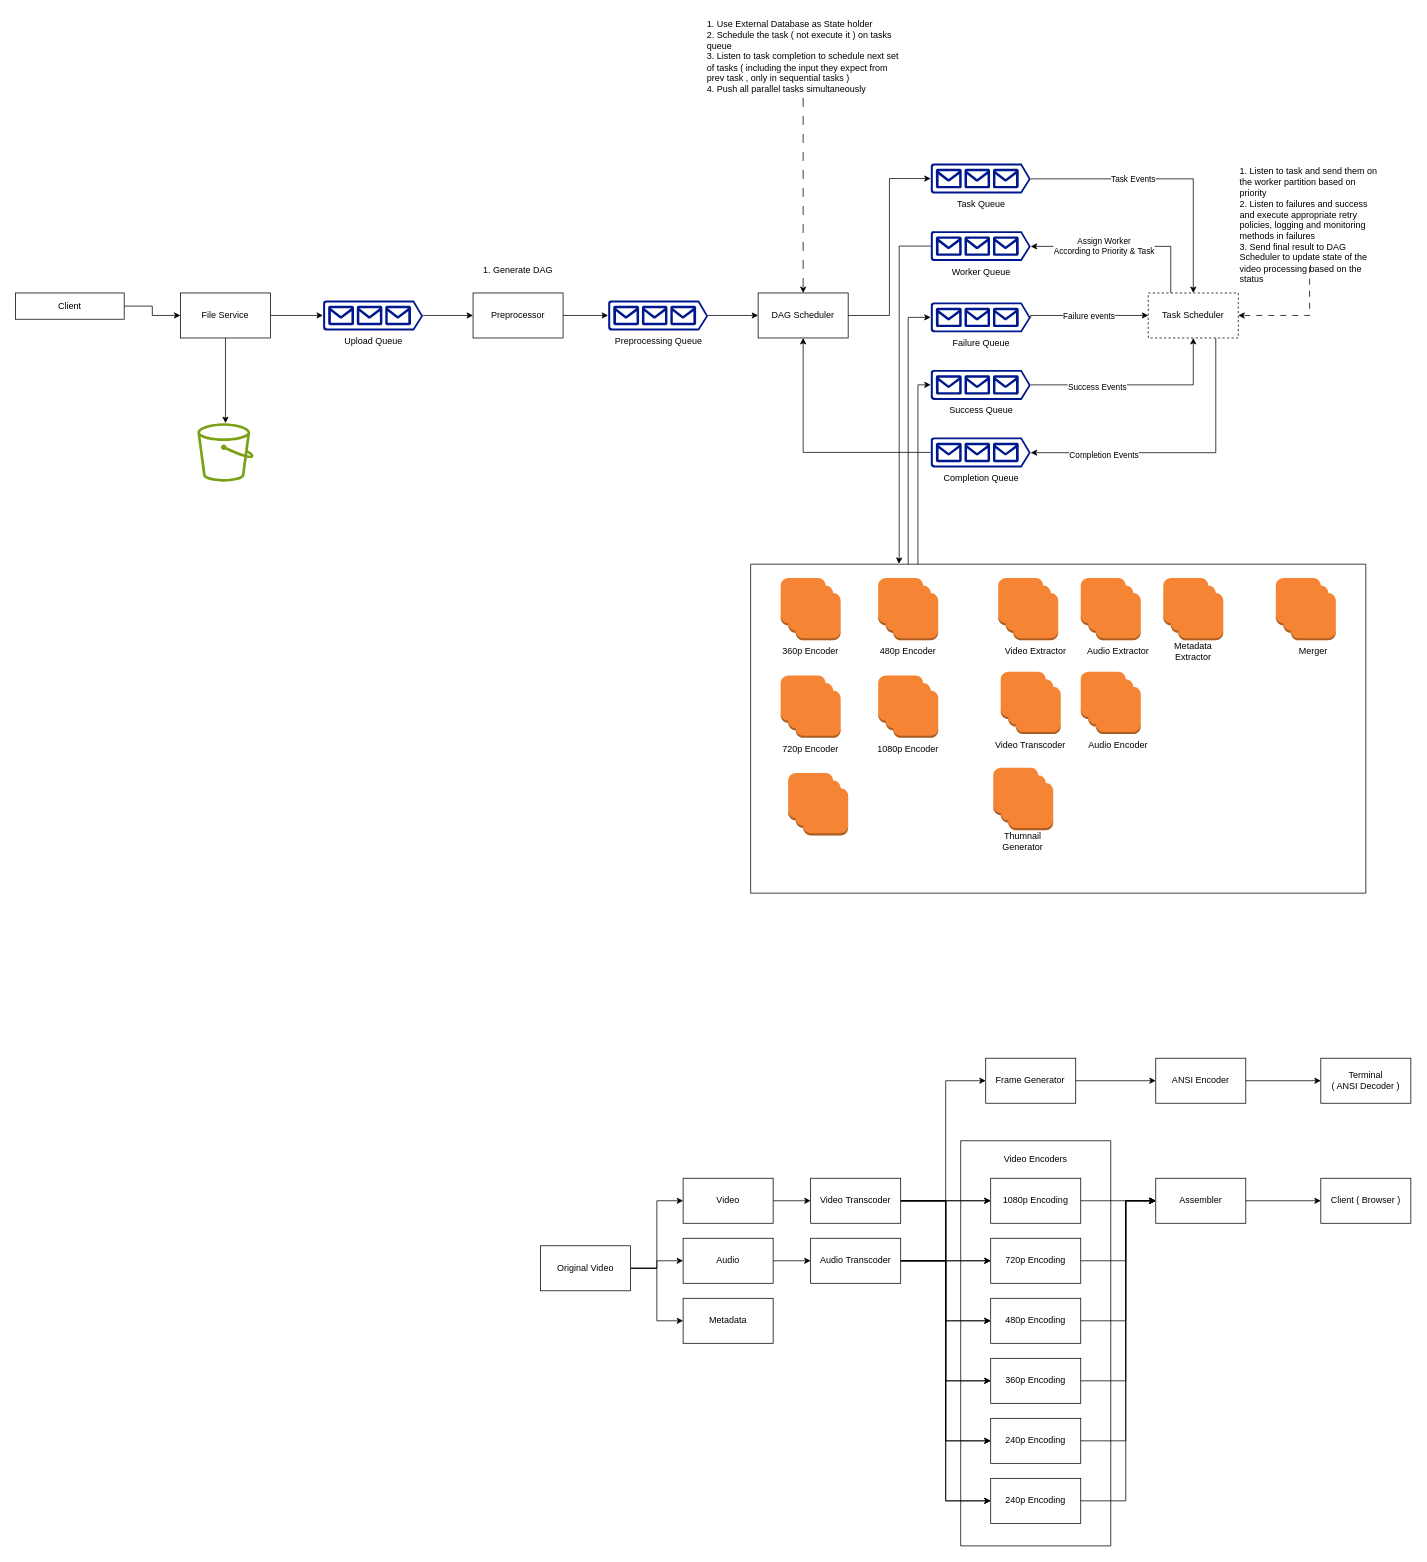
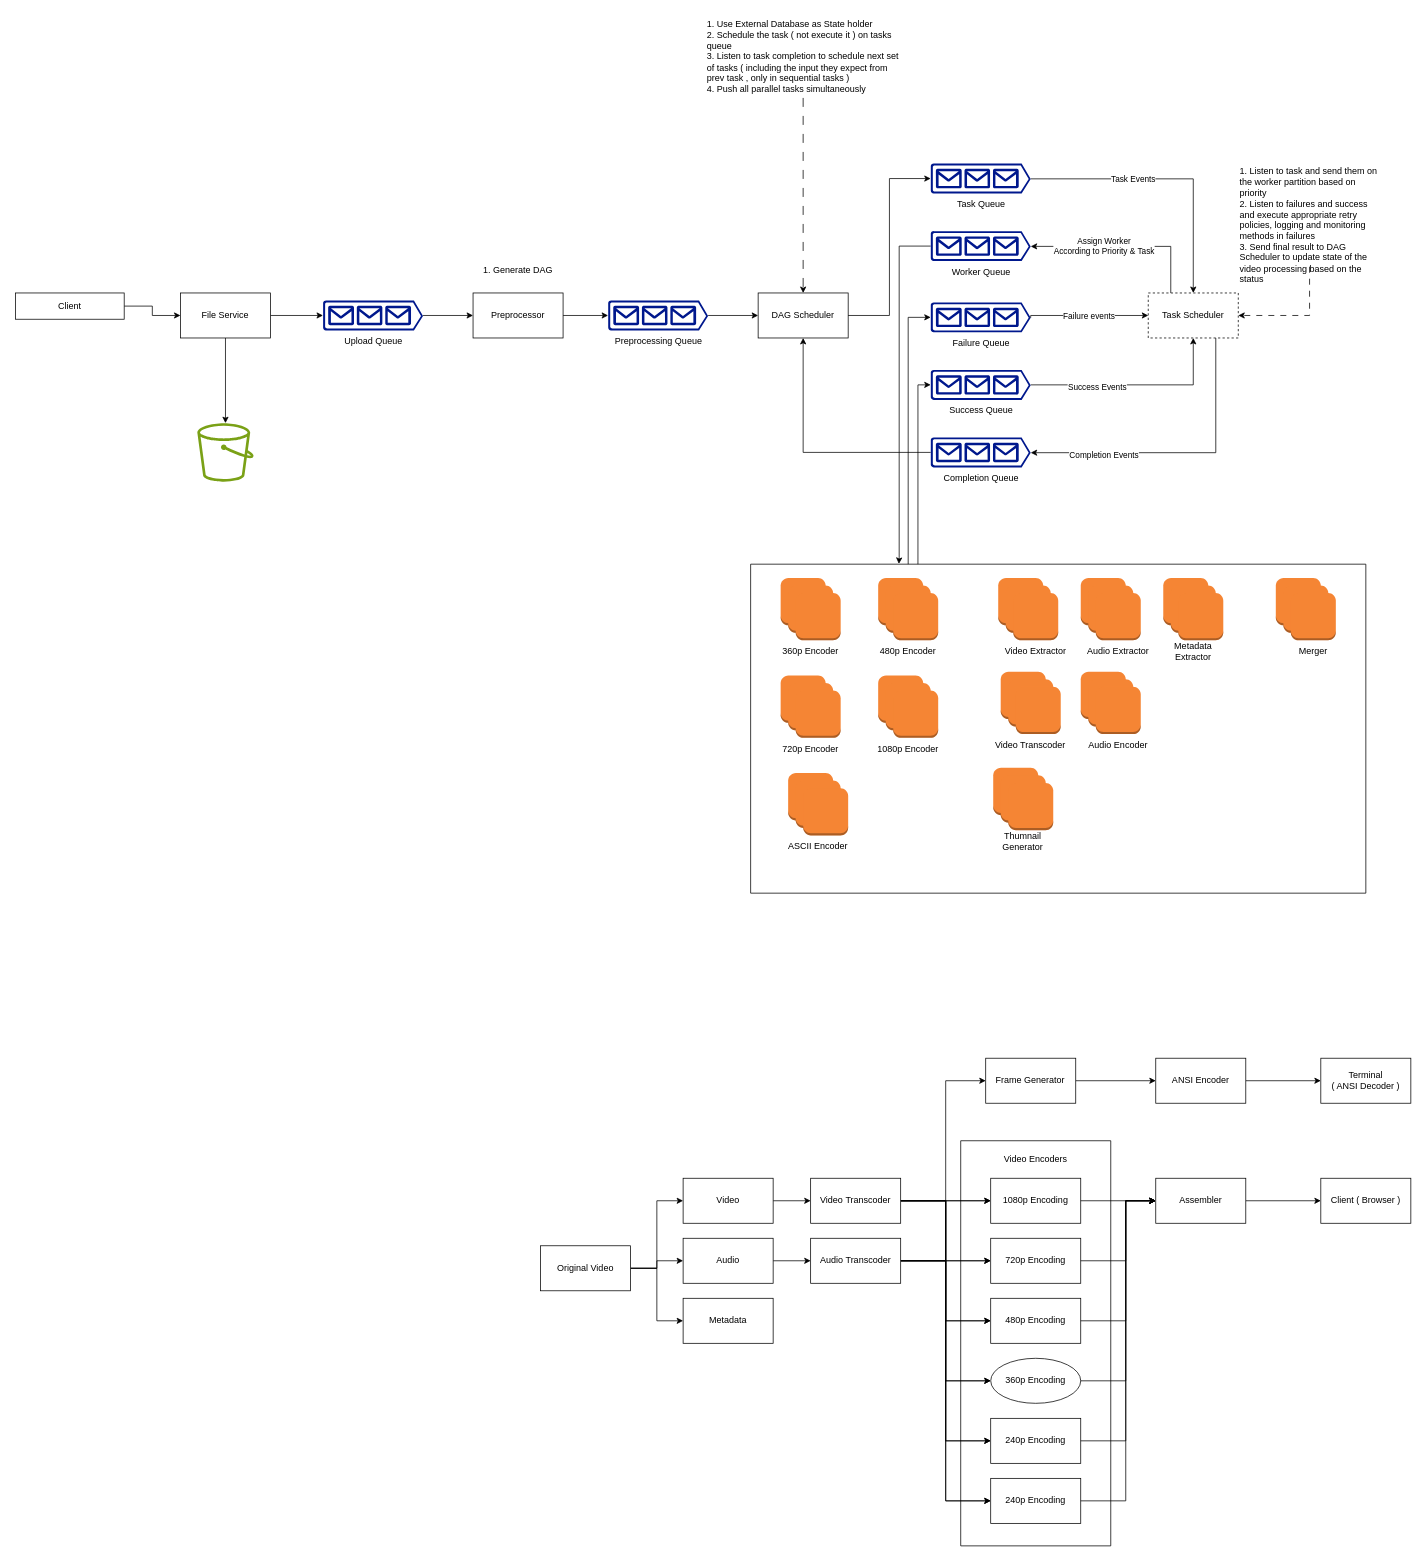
none -> (818, 846)
(1035, 1380) -> (1035, 1380)
